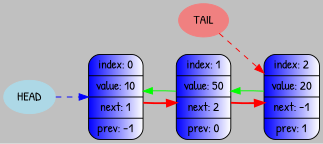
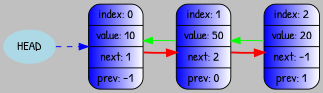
(204, 20) -> none
